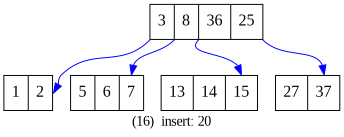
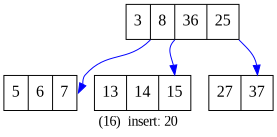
(28, 93) -> none
